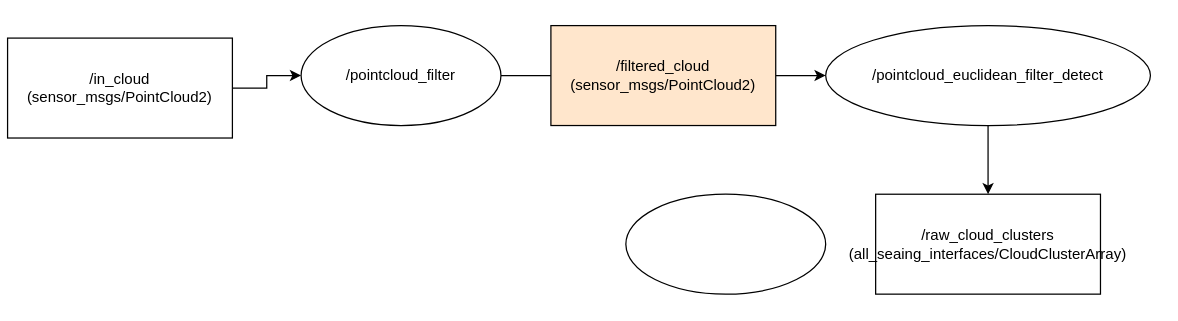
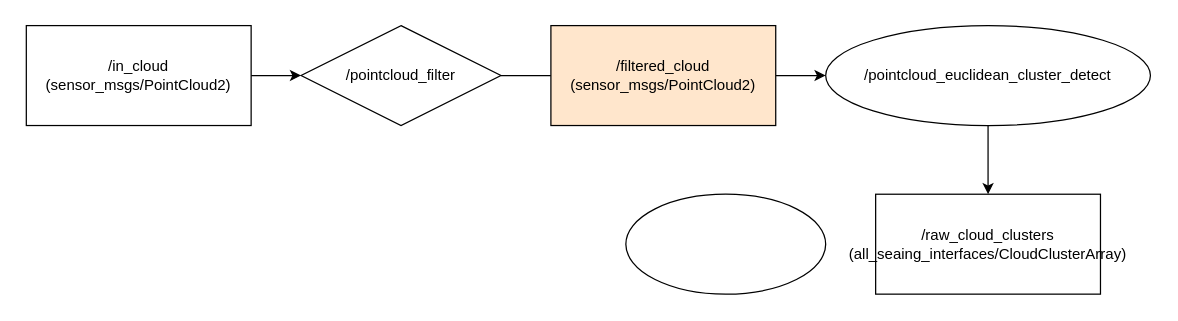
(401, 76) -> (401, 76)
(988, 76) -> (988, 76)
(119, 88) -> (138, 76)
